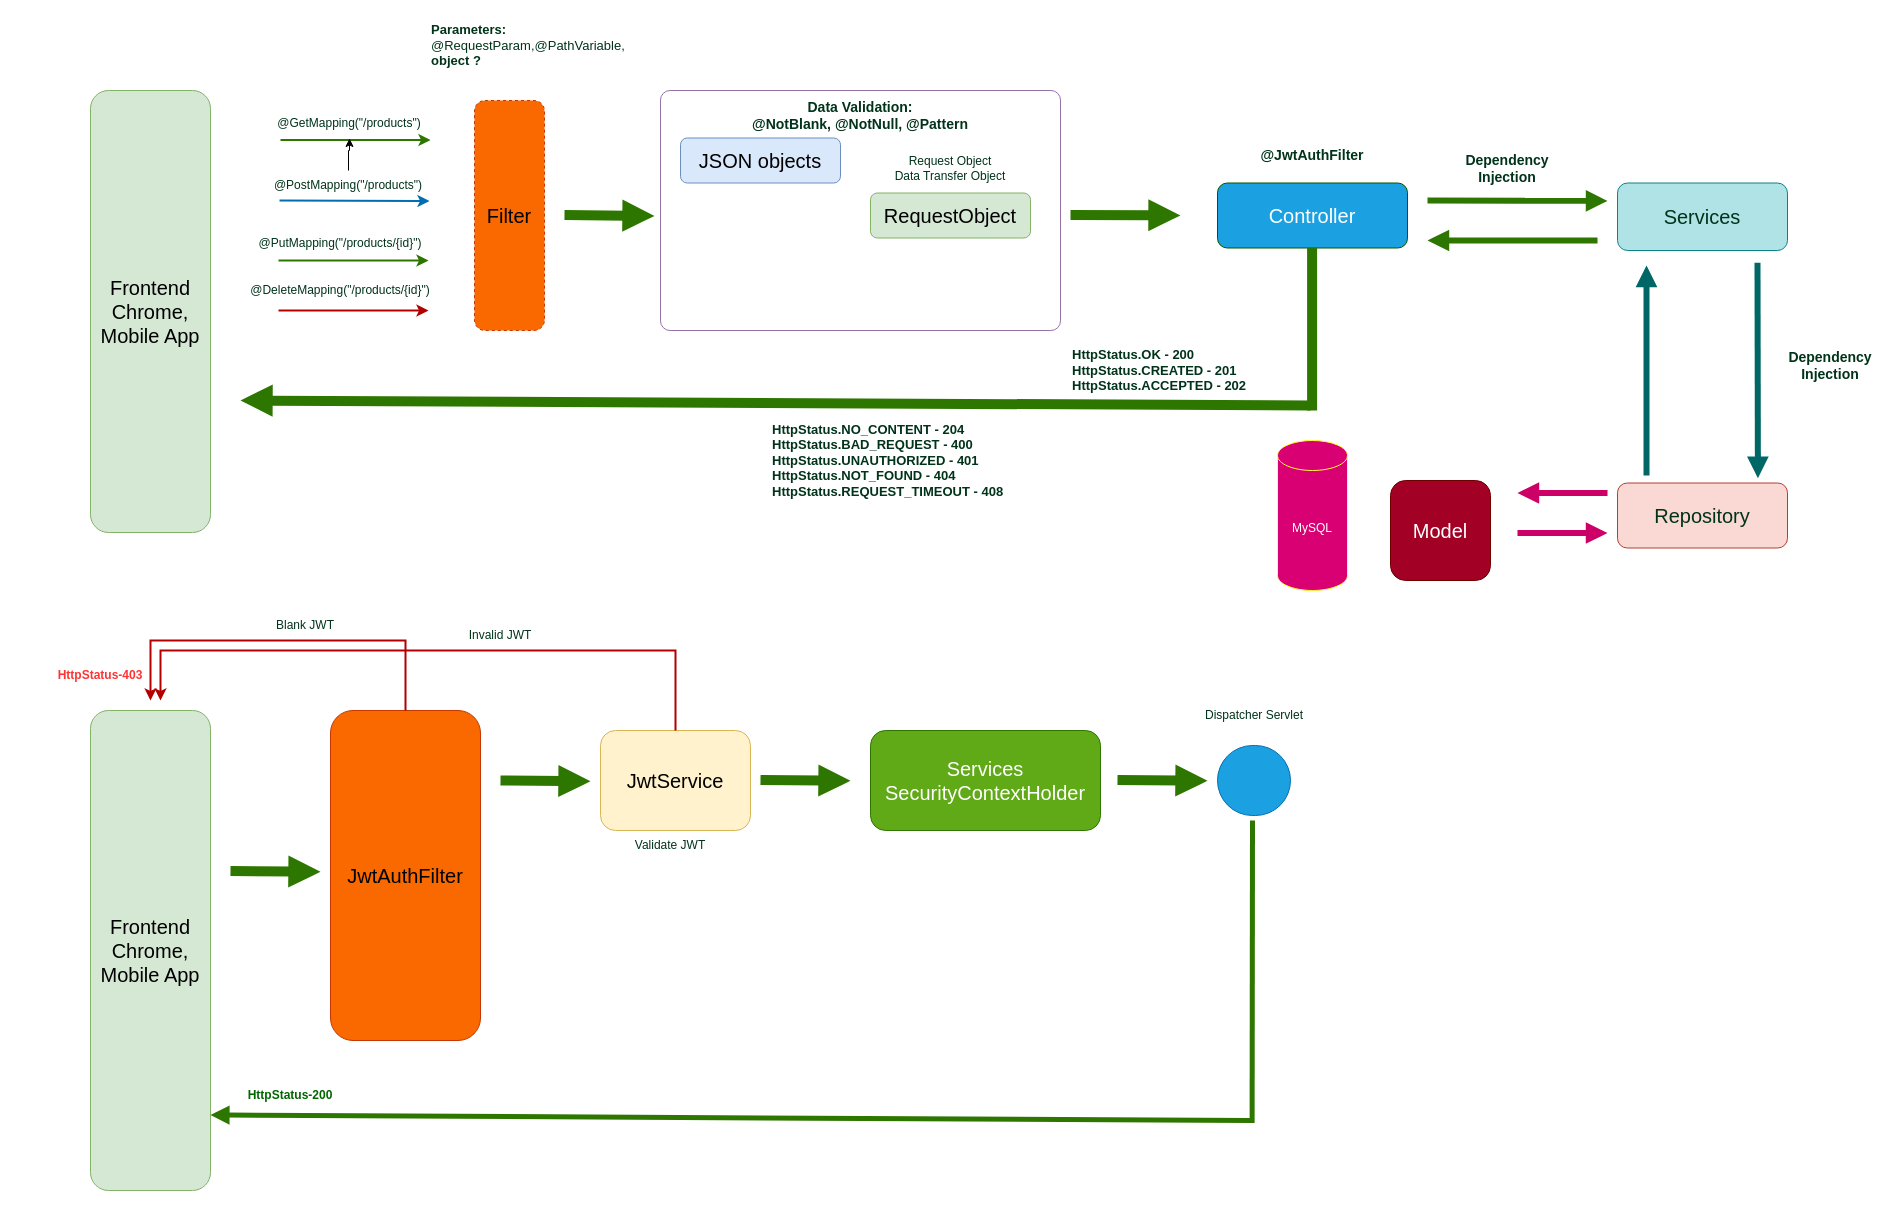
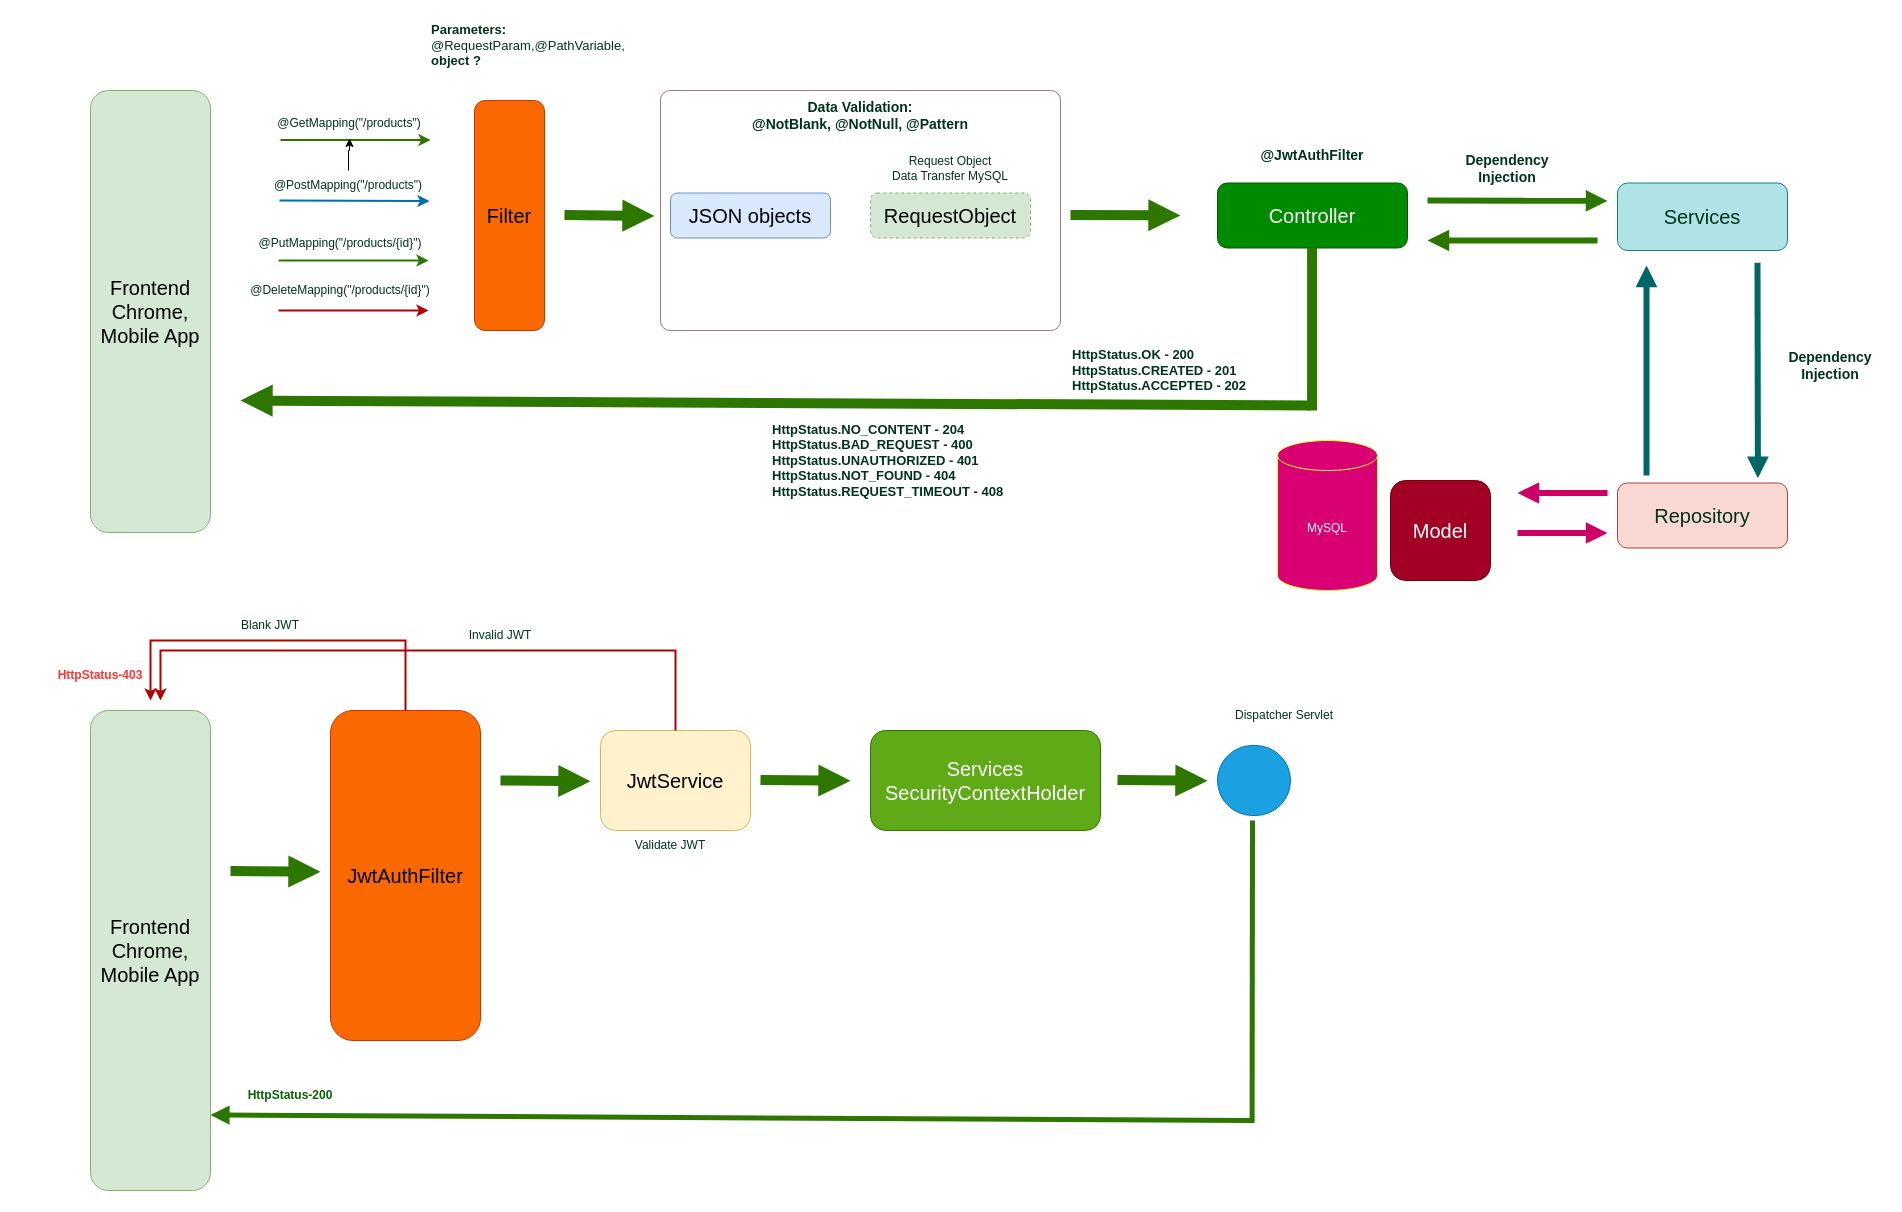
(761, 161) -> (751, 216)
(951, 169) -> (951, 169)
(510, 216) -> (510, 216)
(951, 216) -> (951, 216)
(1313, 216) -> (1313, 216)
(1313, 516) -> (1328, 516)
(306, 626) -> (271, 626)
(1254, 716) -> (1284, 716)
